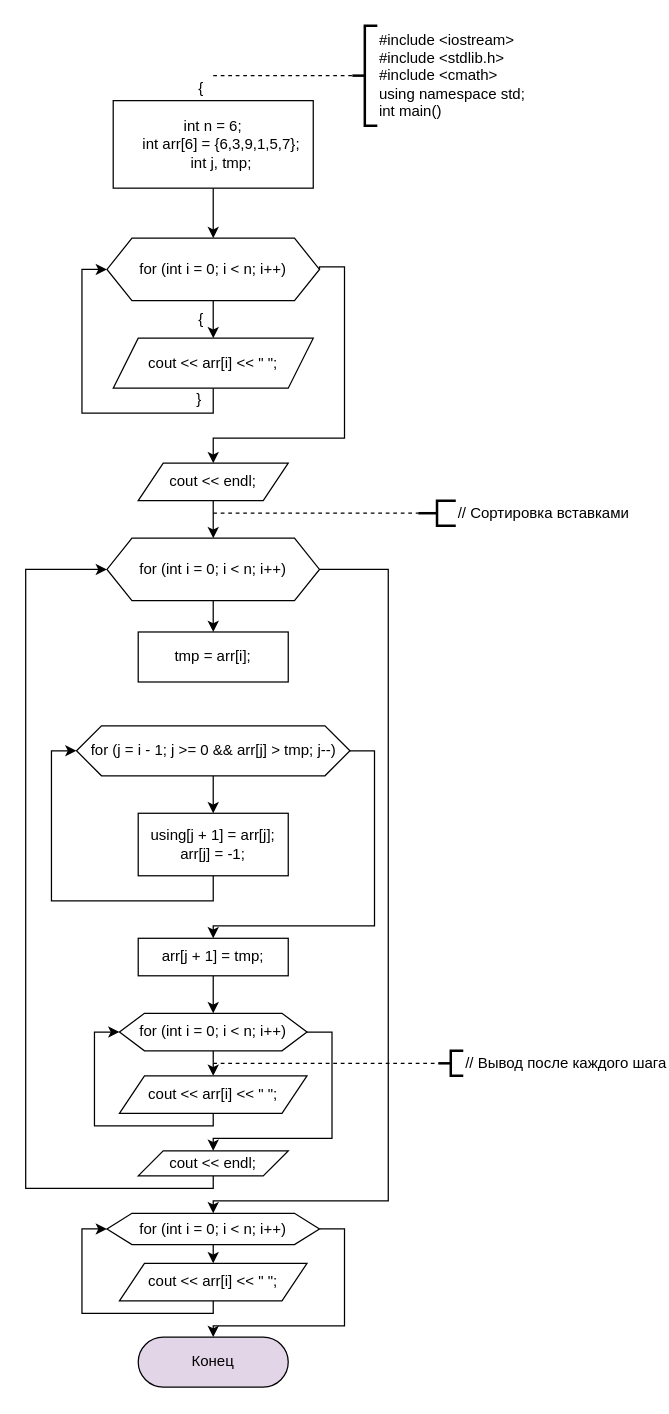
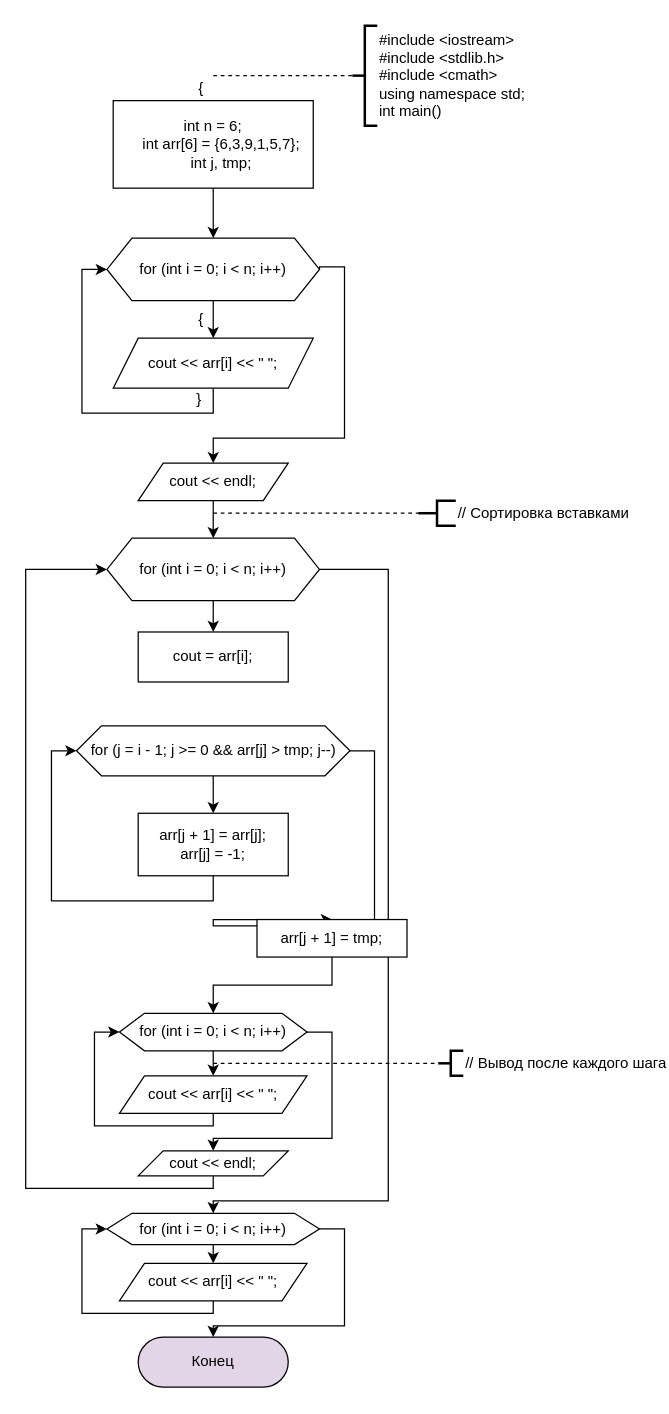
(213, 657) -> (213, 657)
(213, 844) -> (213, 844)
(213, 957) -> (332, 938)
